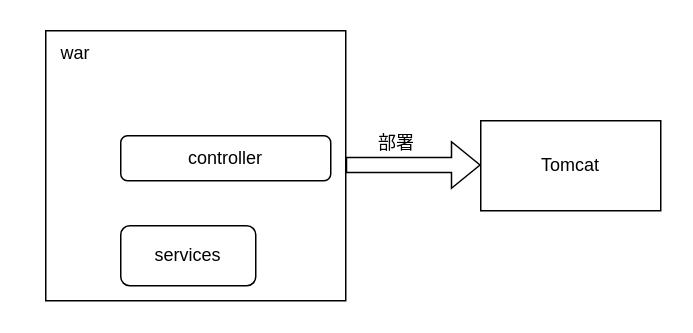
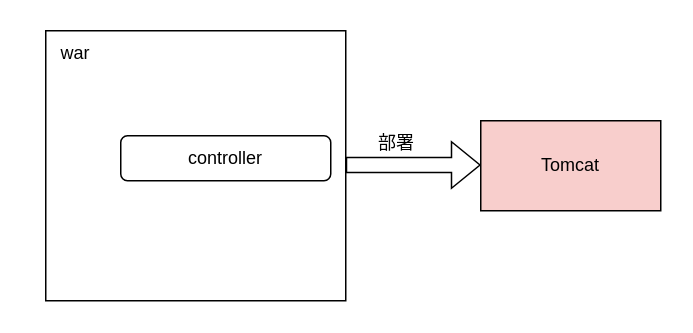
(571, 166) -> (571, 166)
(188, 256) -> none
